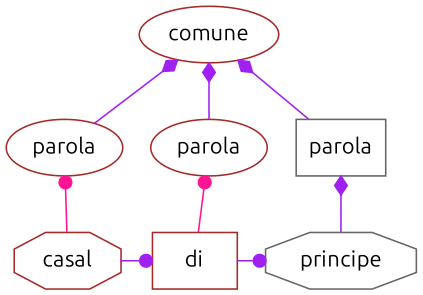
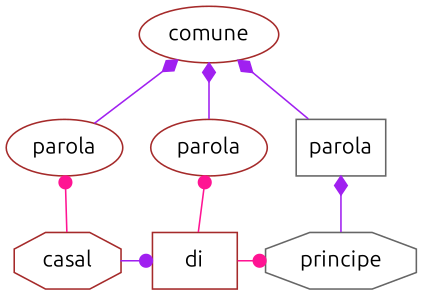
(245, 261) -> (245, 261)
